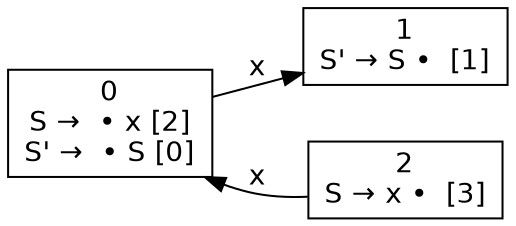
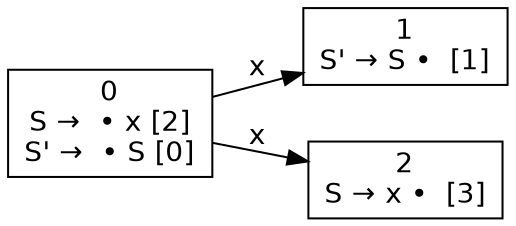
(265, 195) -> (250, 150)
